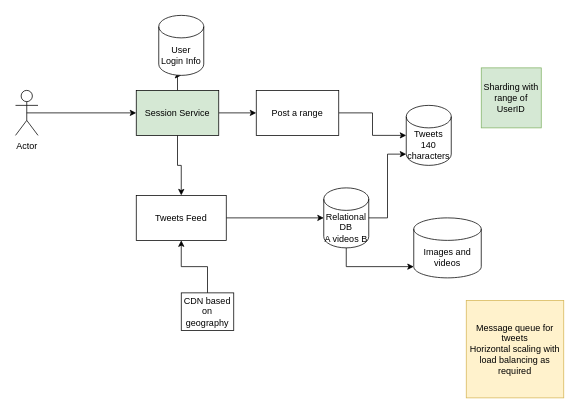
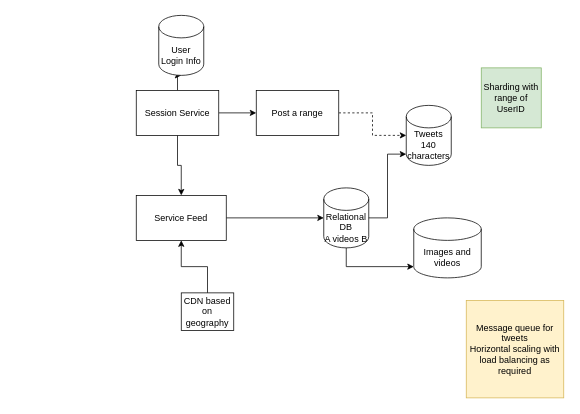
(27, 113) -> none
(129, 113) -> none
(177, 113) -> (177, 113)
(372, 121) -> (372, 121)
(181, 218) -> (181, 218)
